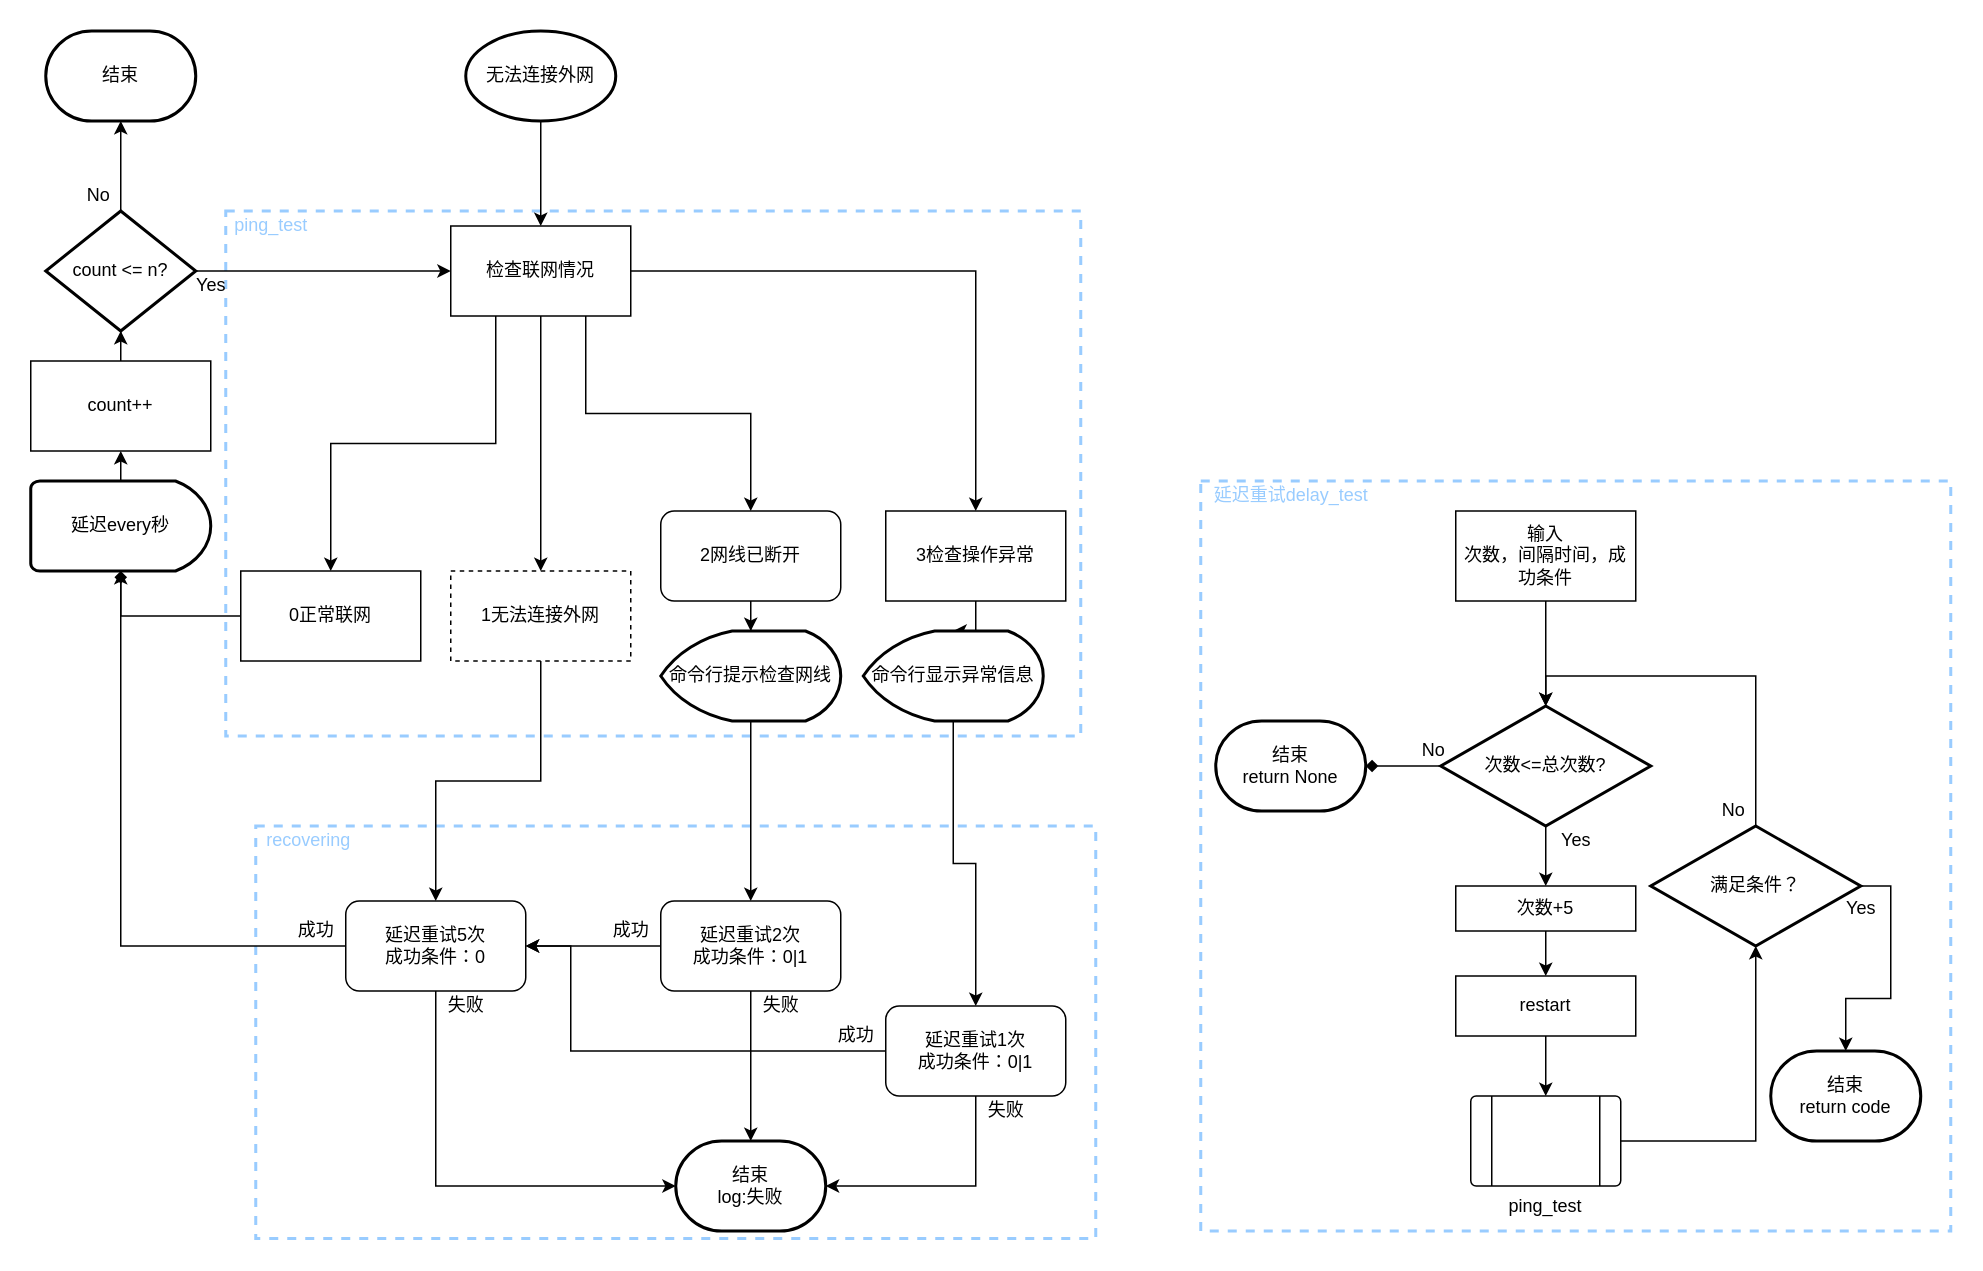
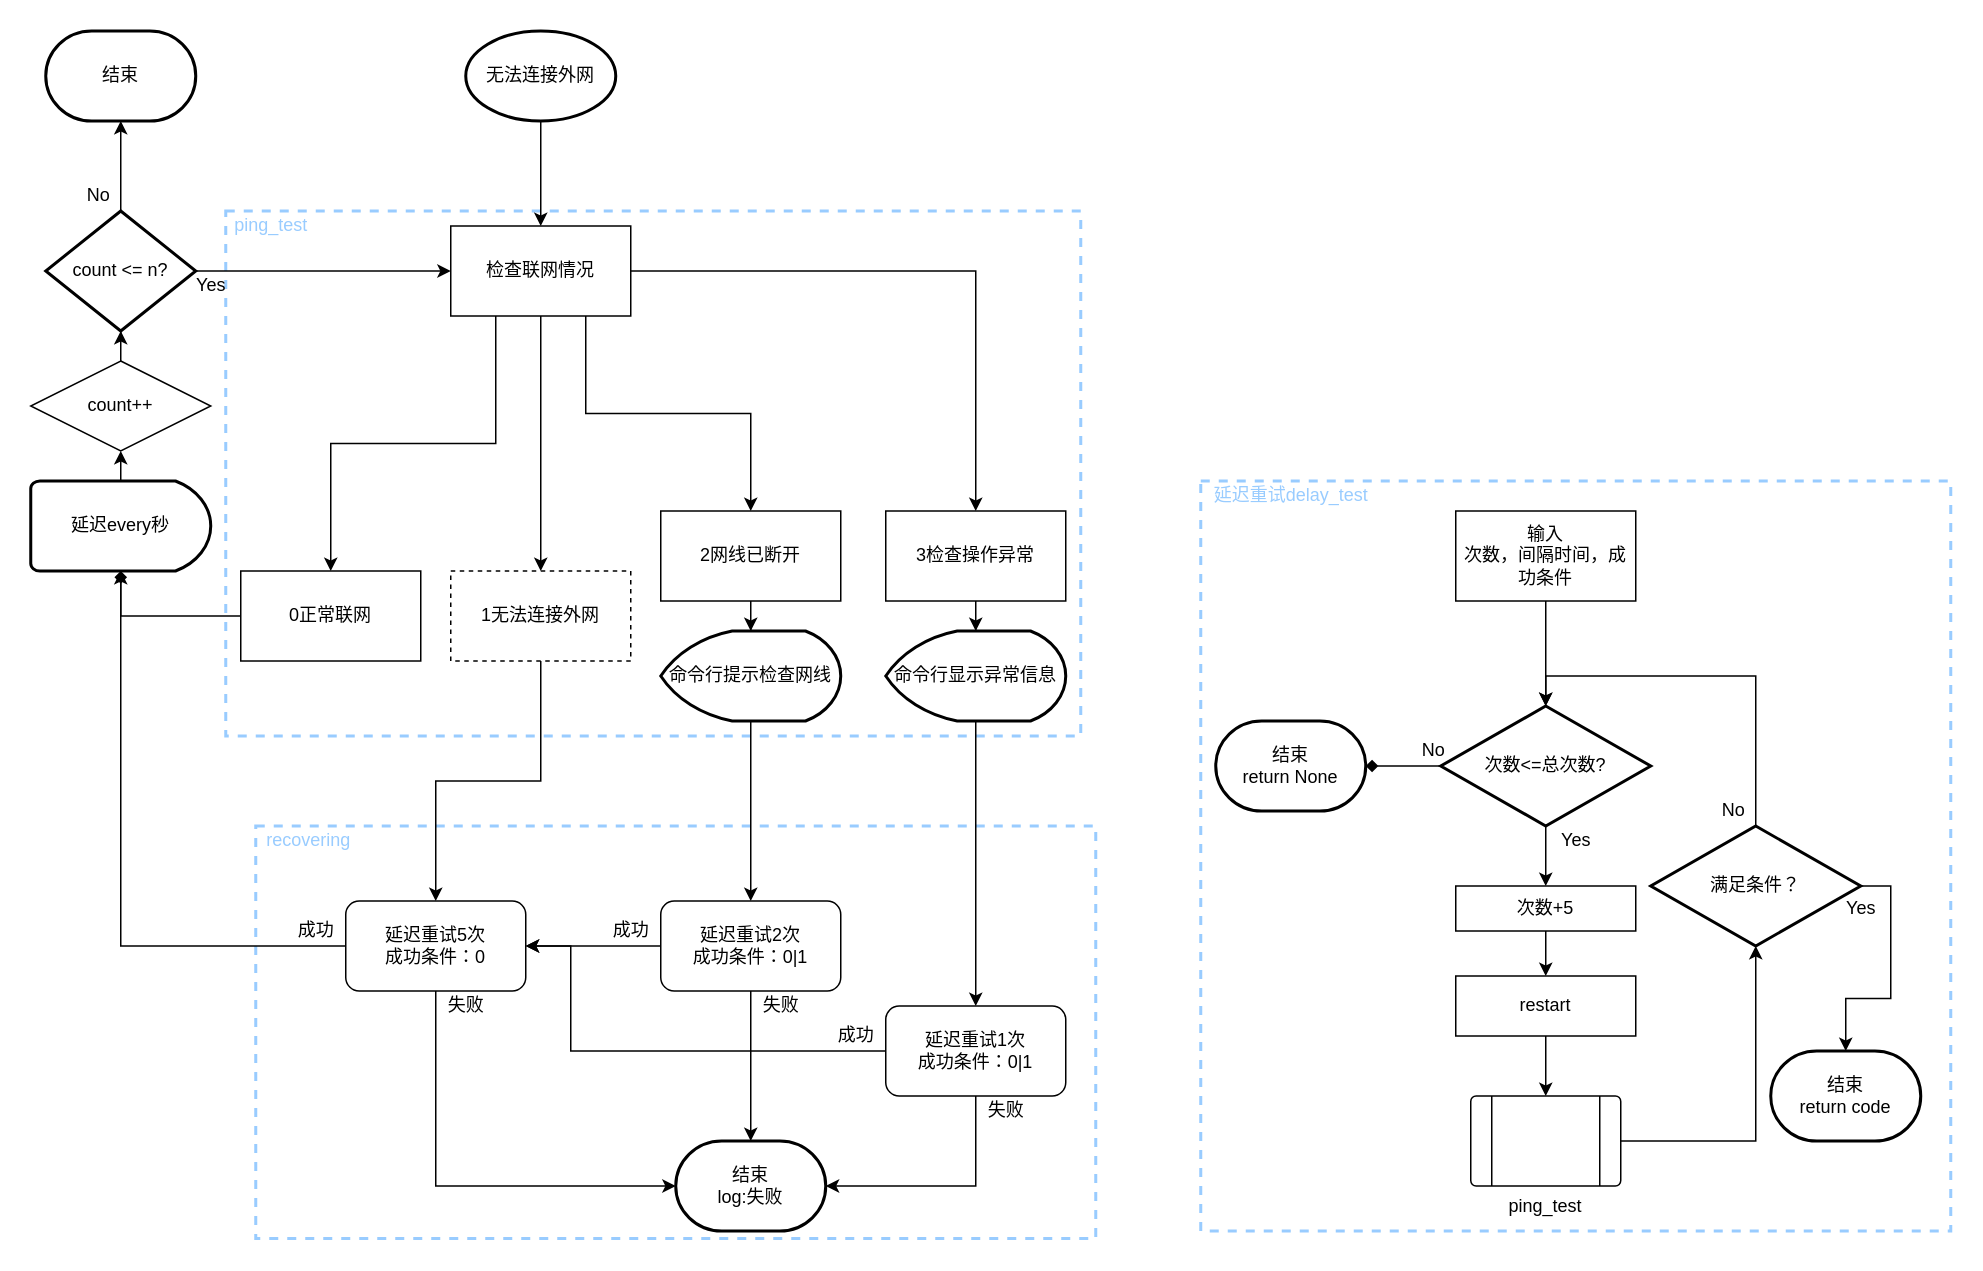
(121, 406) -> (121, 406)
(751, 556) -> (751, 556)
(953, 676) -> (976, 676)
